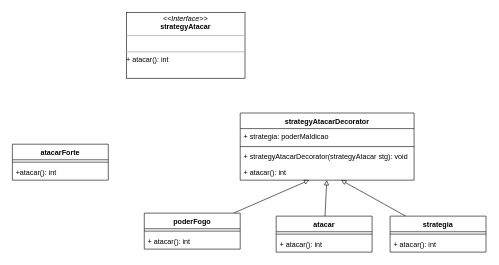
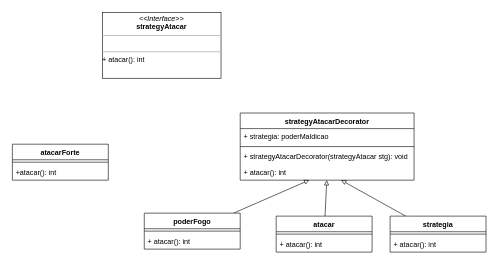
(186, 45) -> (162, 45)
